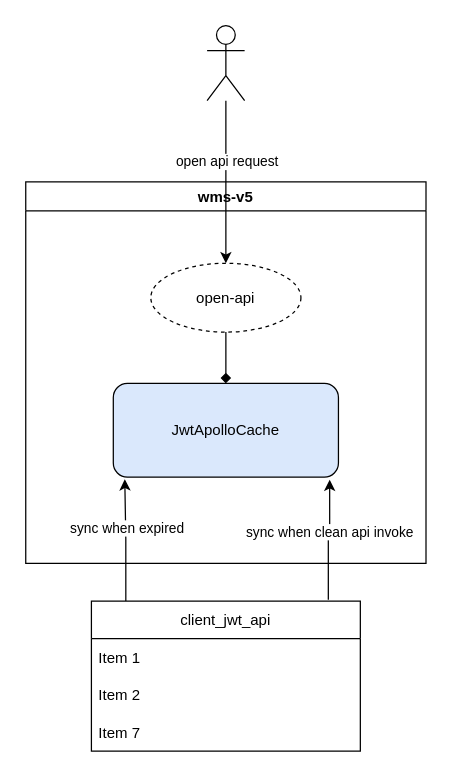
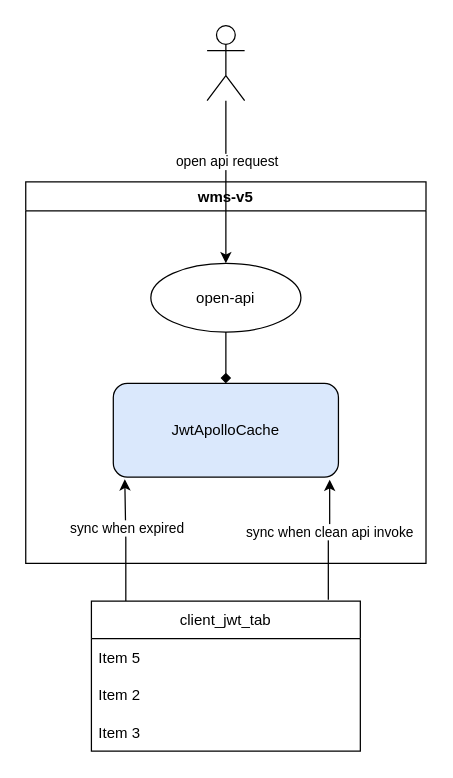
(226, 298) -> (226, 298)
(225, 620) -> (225, 620)
(121, 658) -> (121, 658)
(121, 733) -> (121, 733)
